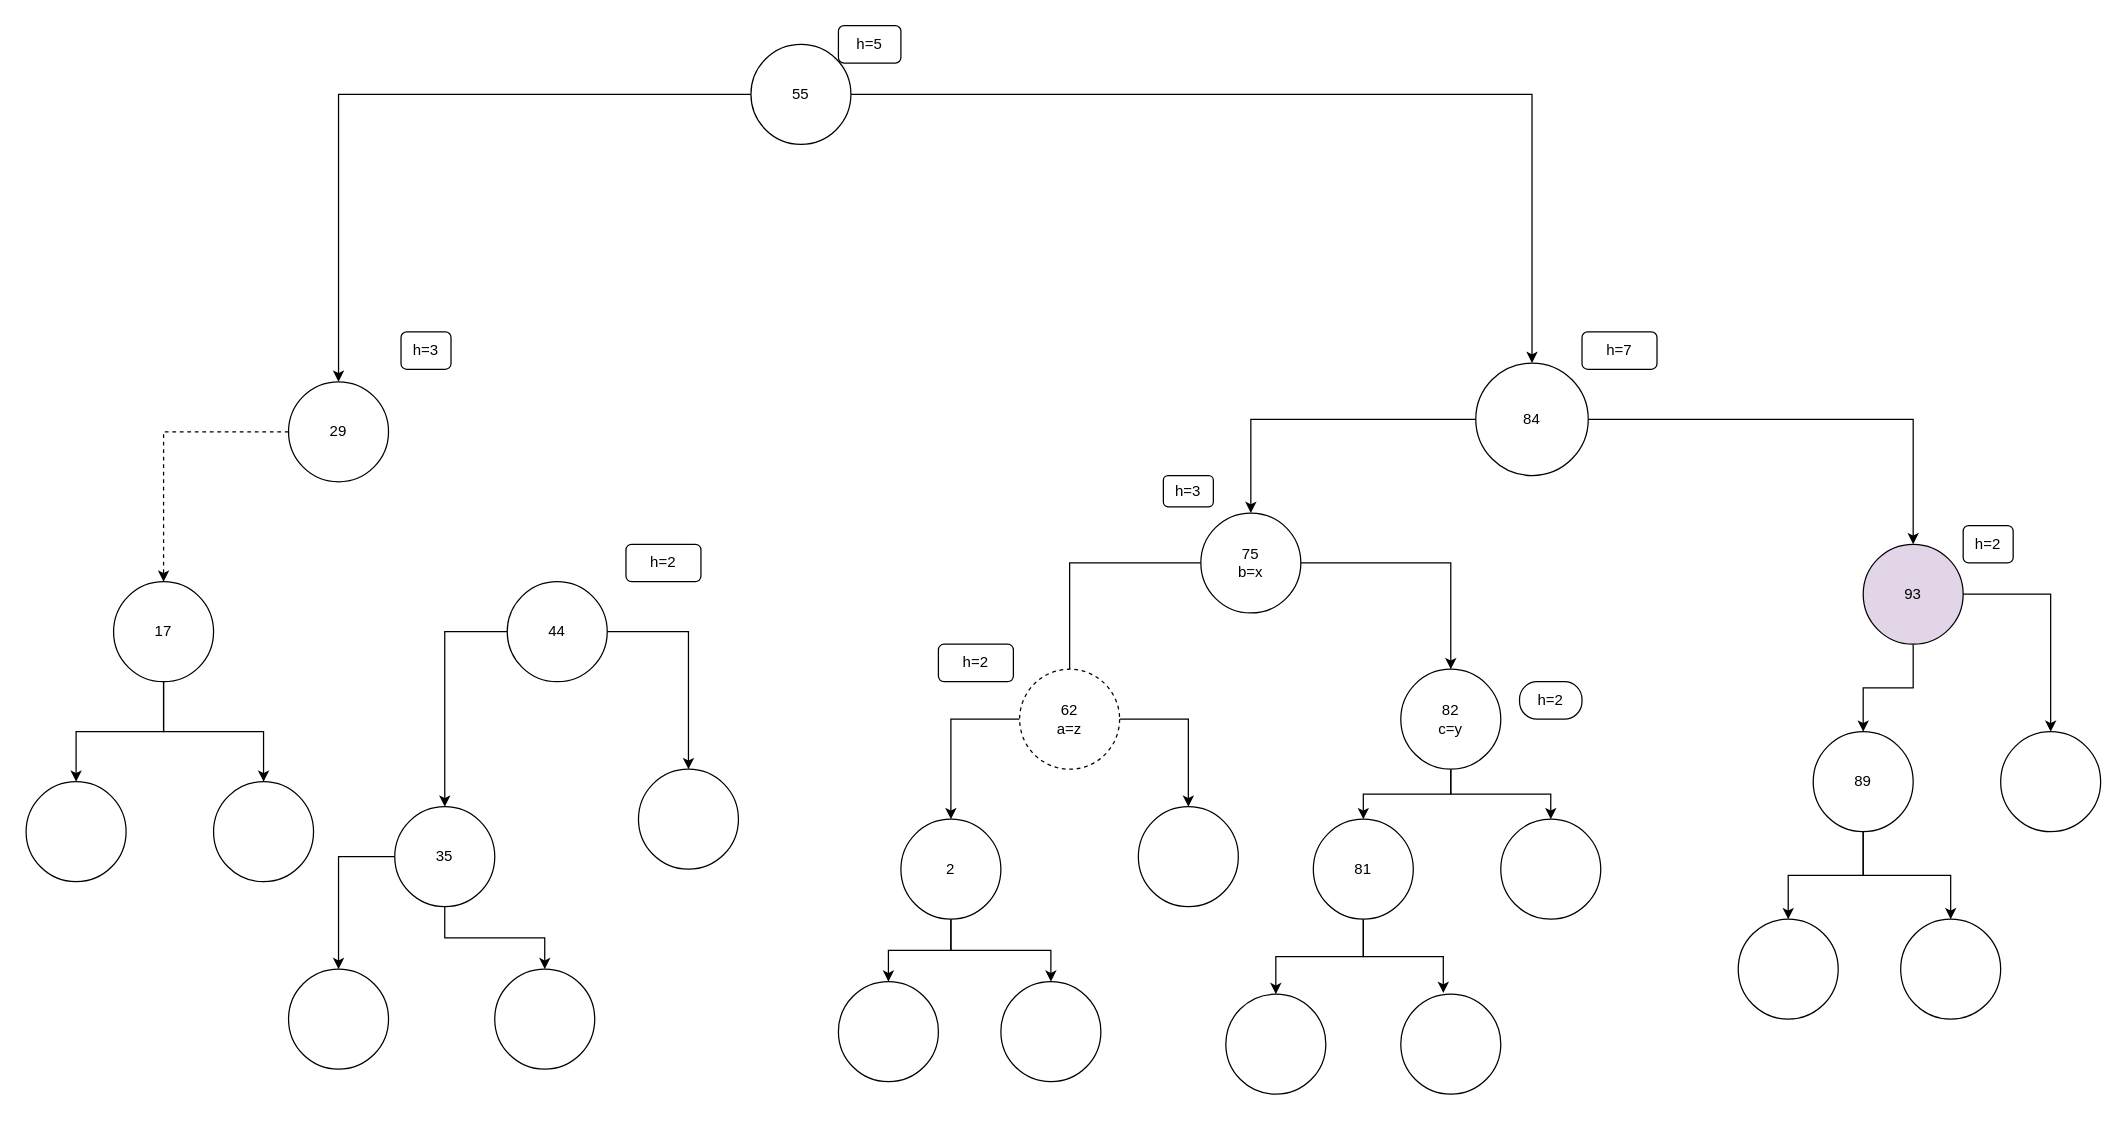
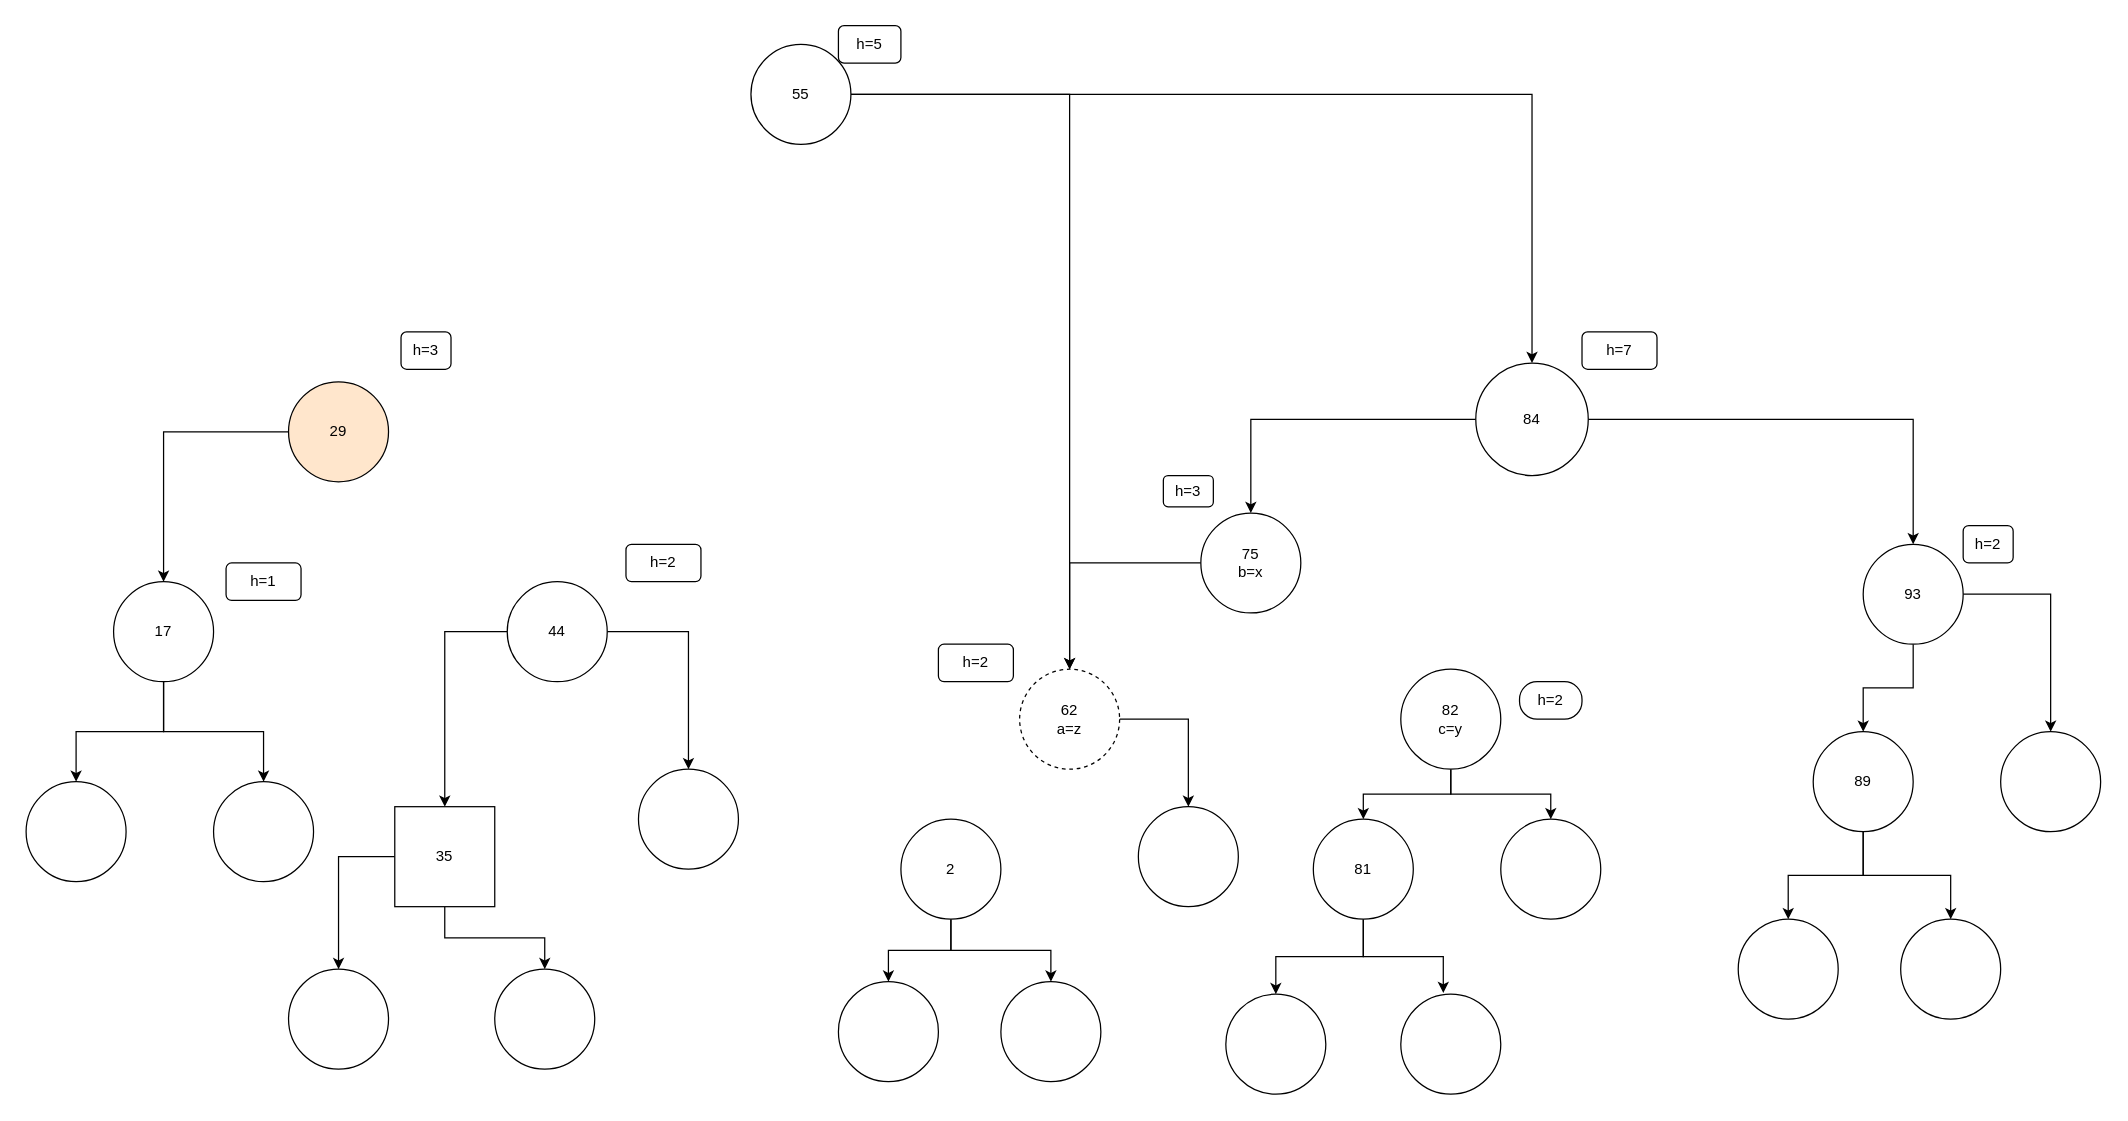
(405, 94) -> (1069, 328)
(338, 432) -> (338, 432)
(163, 439) -> (163, 439)
(1425, 563) -> none
none -> (263, 582)
(1913, 594) -> (1913, 594)
(1069, 665) -> (1072, 563)
(951, 731) -> none
(444, 857) -> (444, 857)
